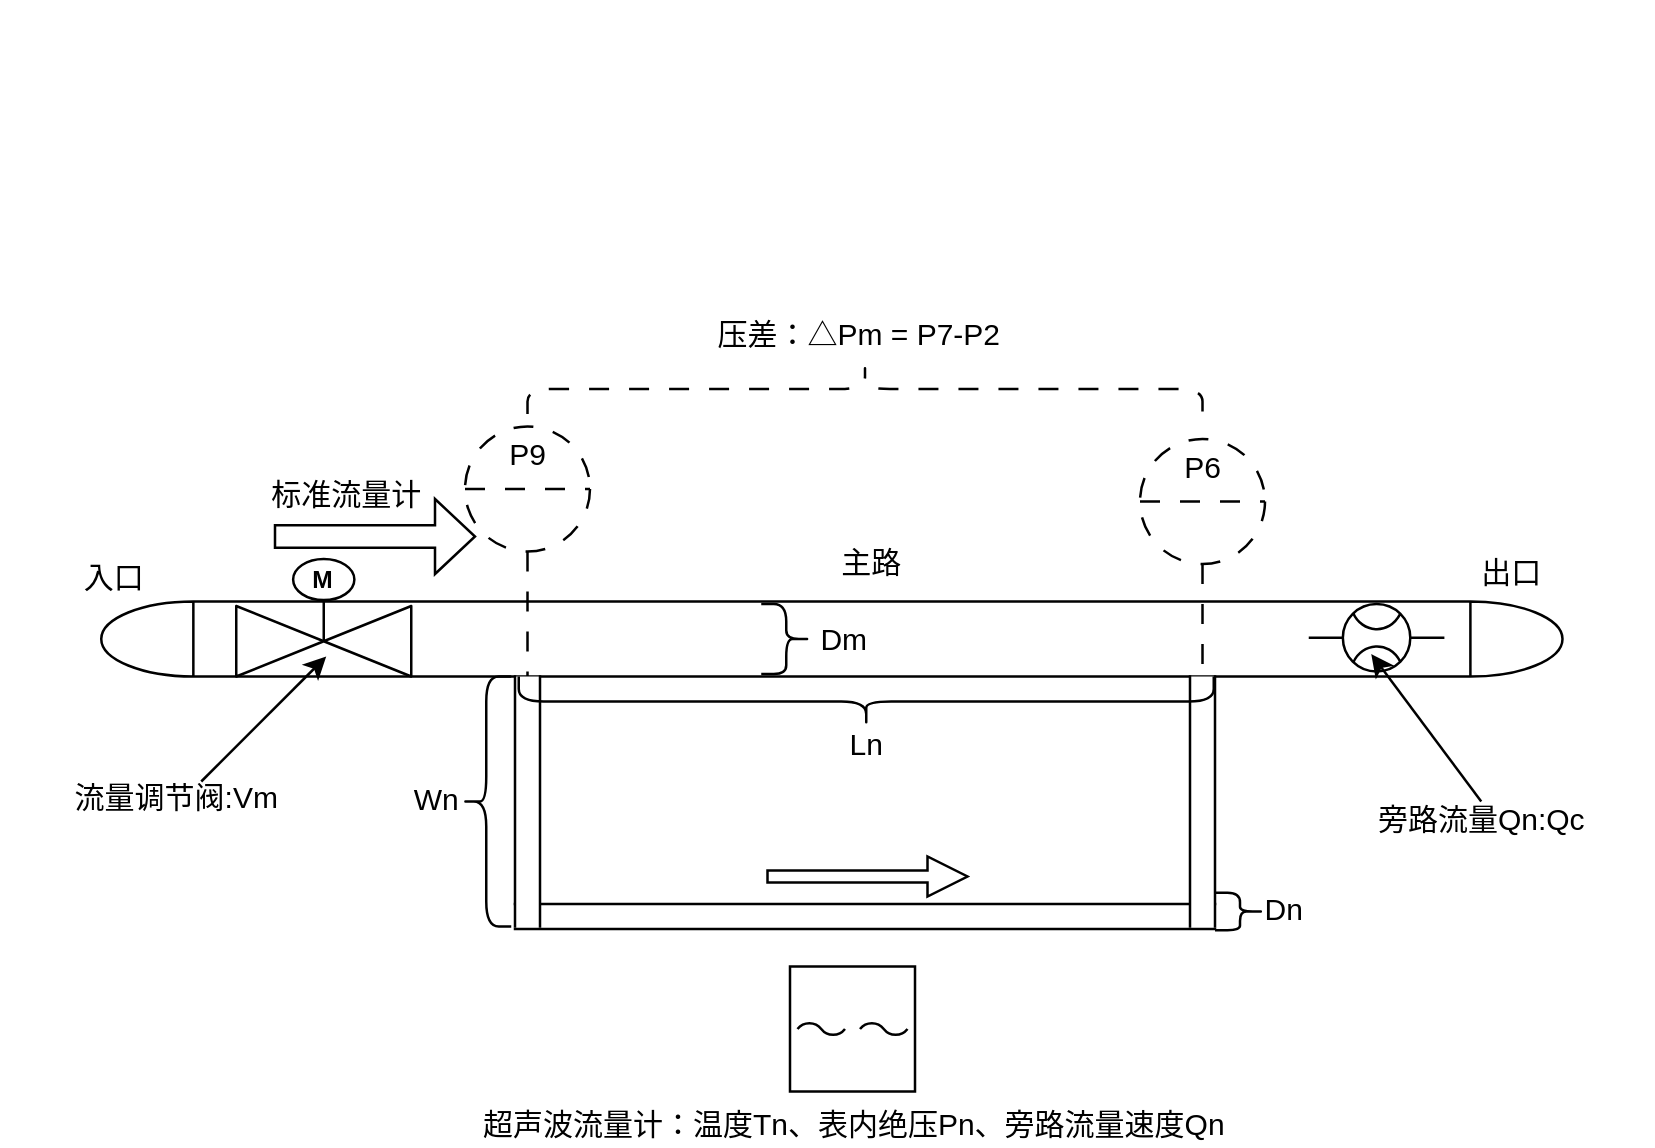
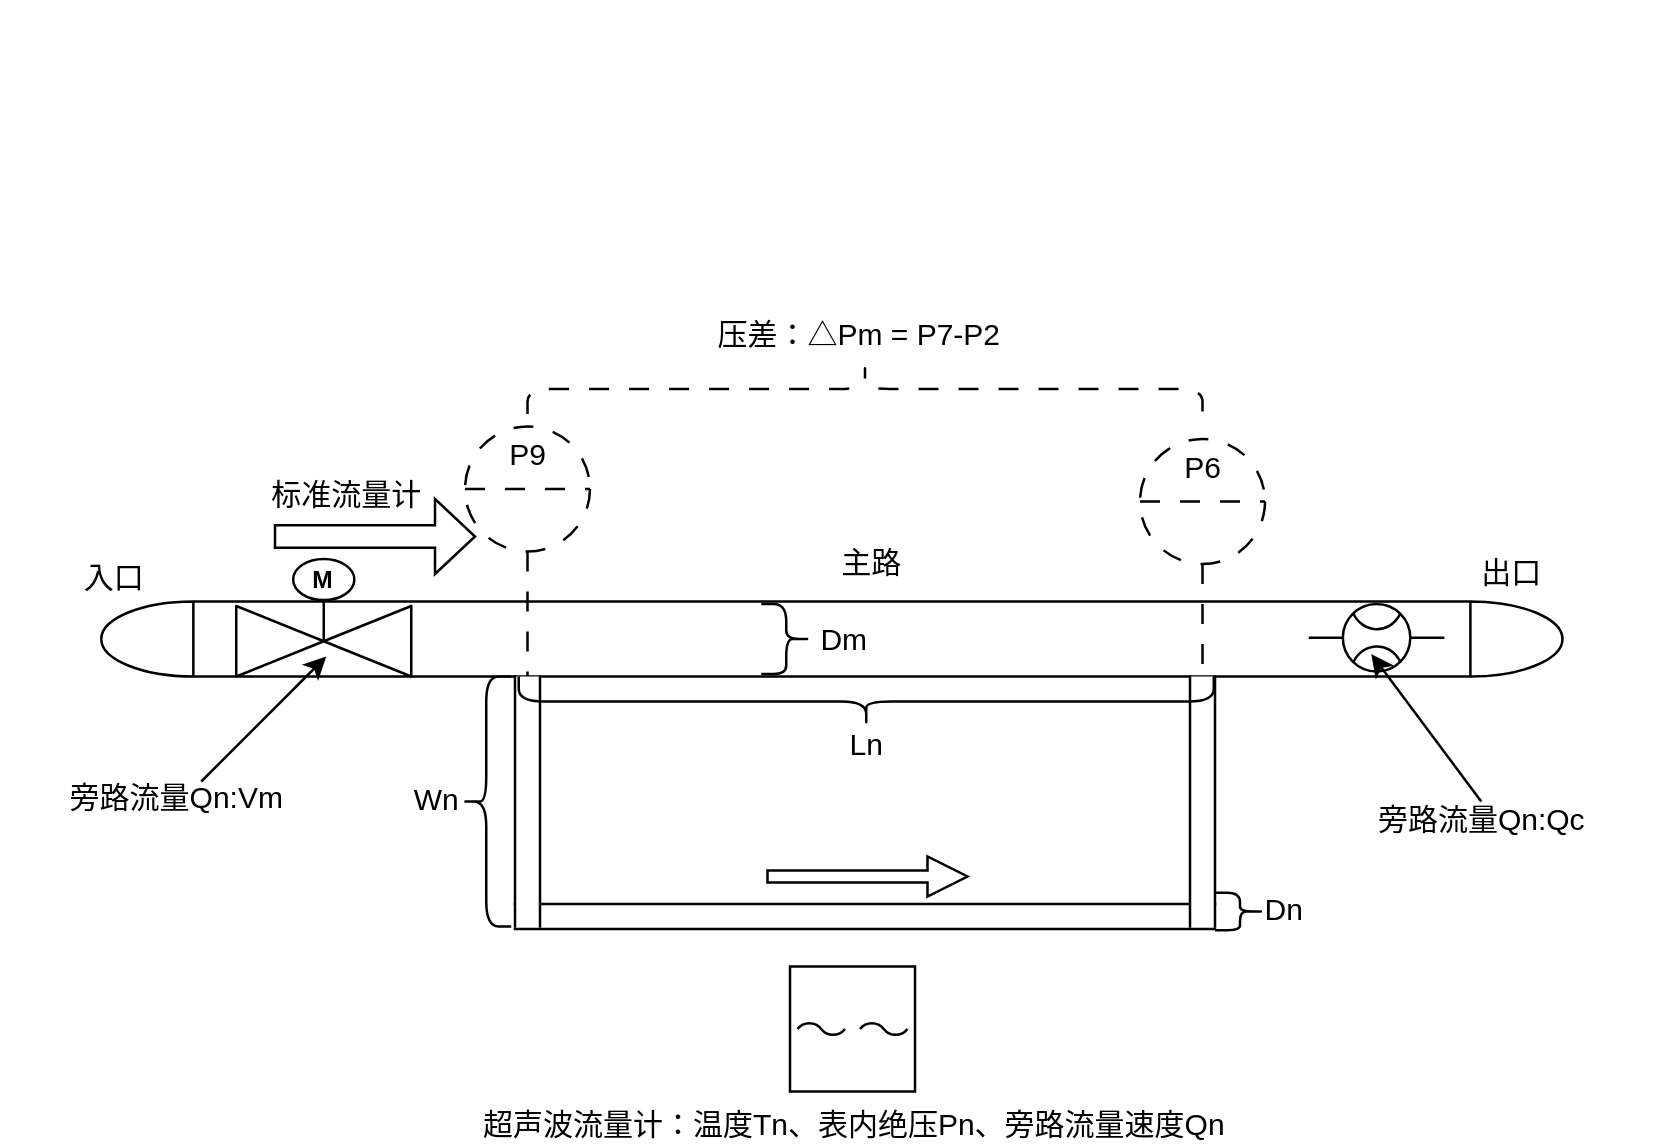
(178, 799) -> (178, 799)
